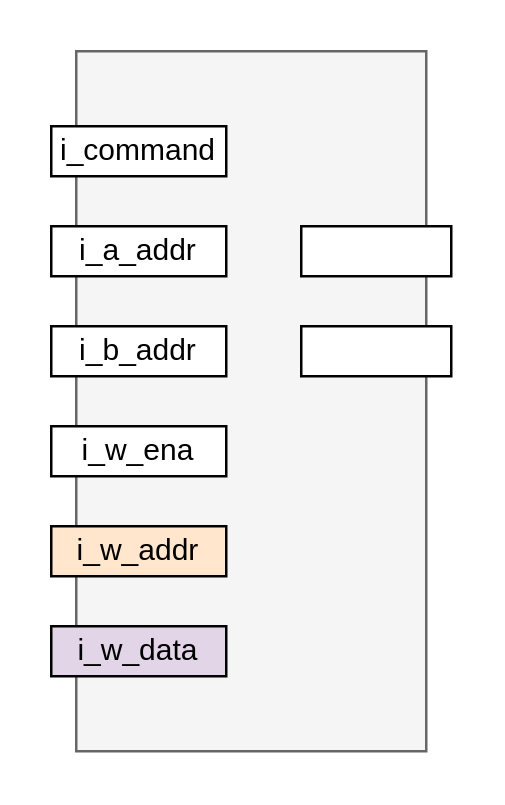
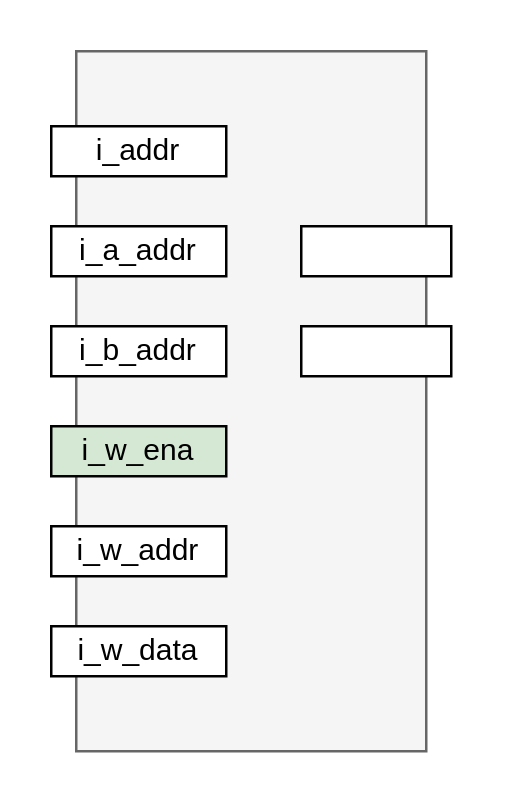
(139, 151) -> (139, 151)
(139, 451) -> (139, 451)
(139, 551) -> (139, 551)
(139, 651) -> (139, 651)
